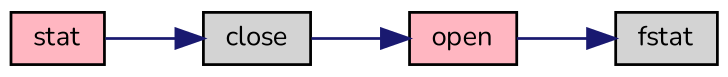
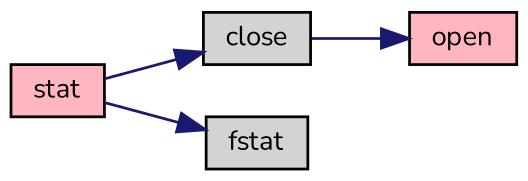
(552, 38) -> (142, 113)
